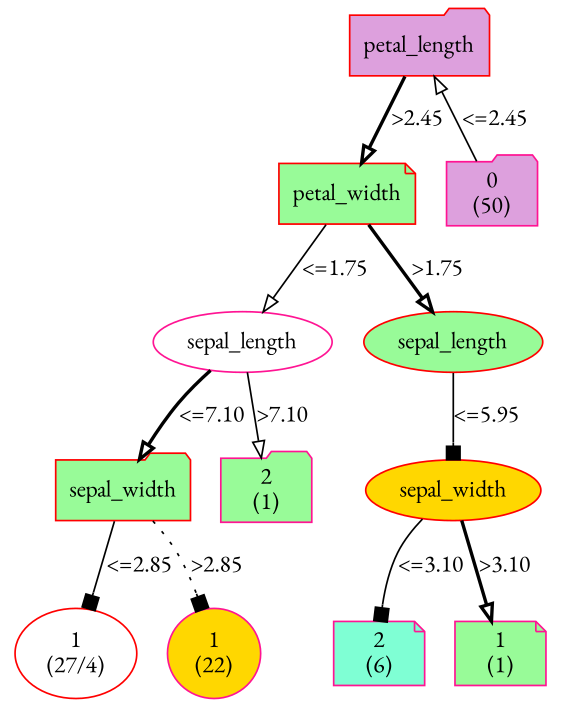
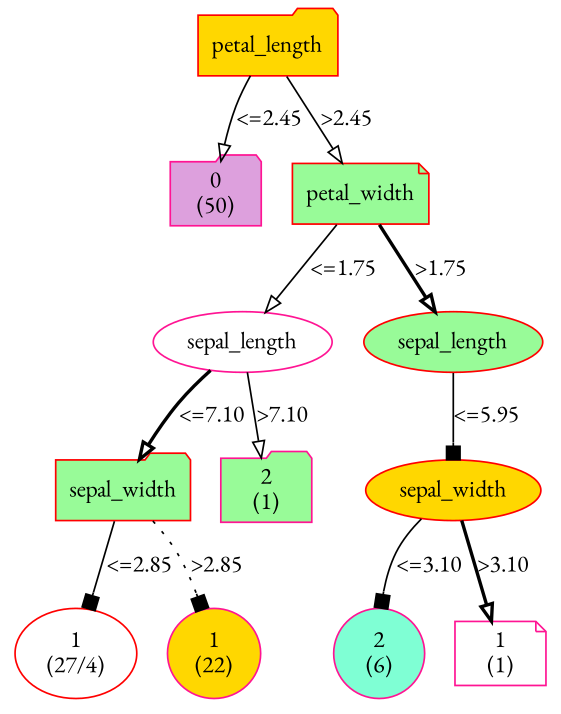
(420, 45) -> (268, 45)
(387, 112) -> (310, 113)
(459, 127) -> (235, 109)
(379, 653) -> (379, 653)
(500, 653) -> (500, 653)
